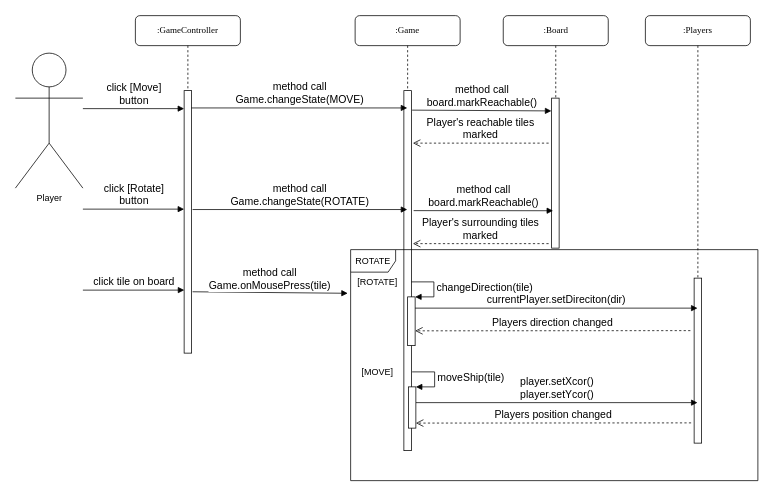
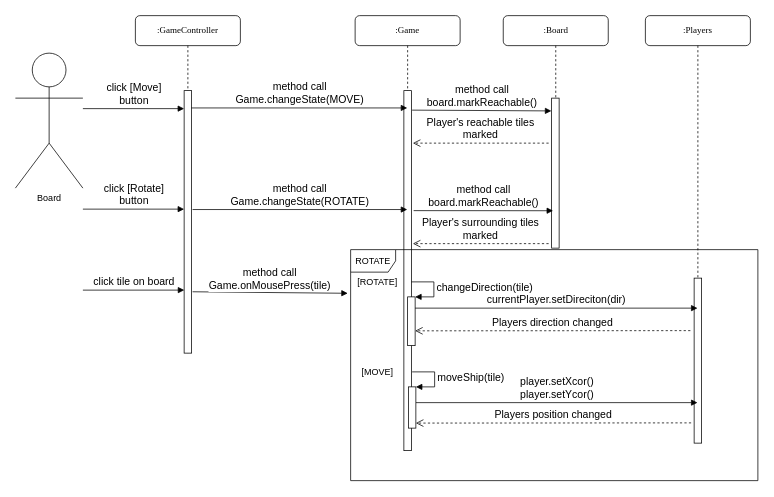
(50, 199) -> (50, 199)
